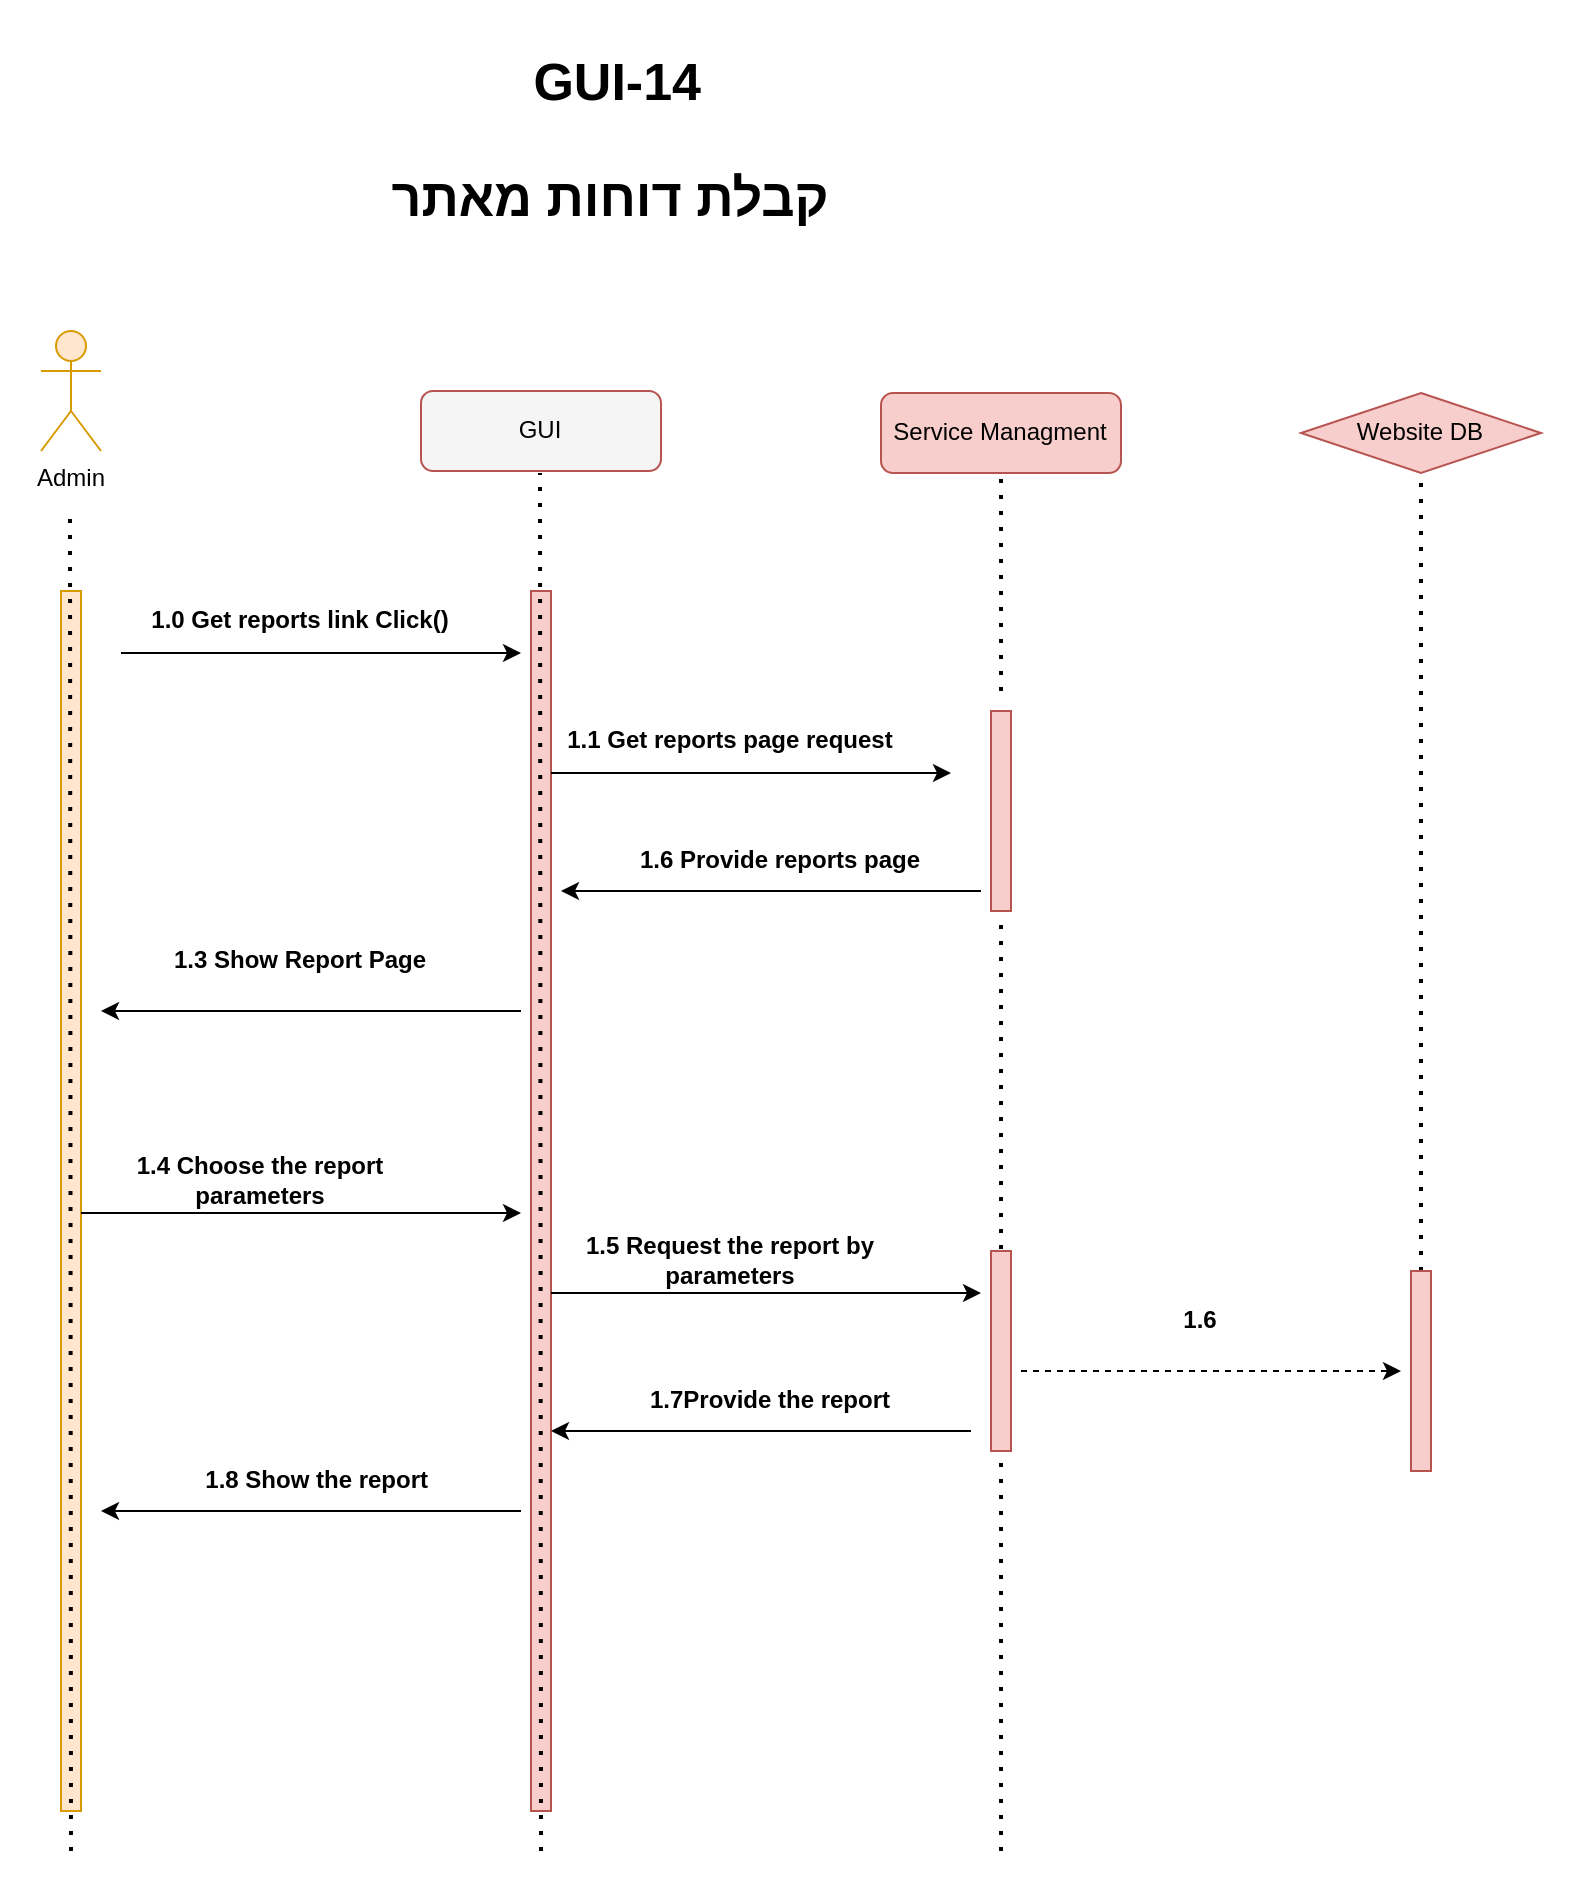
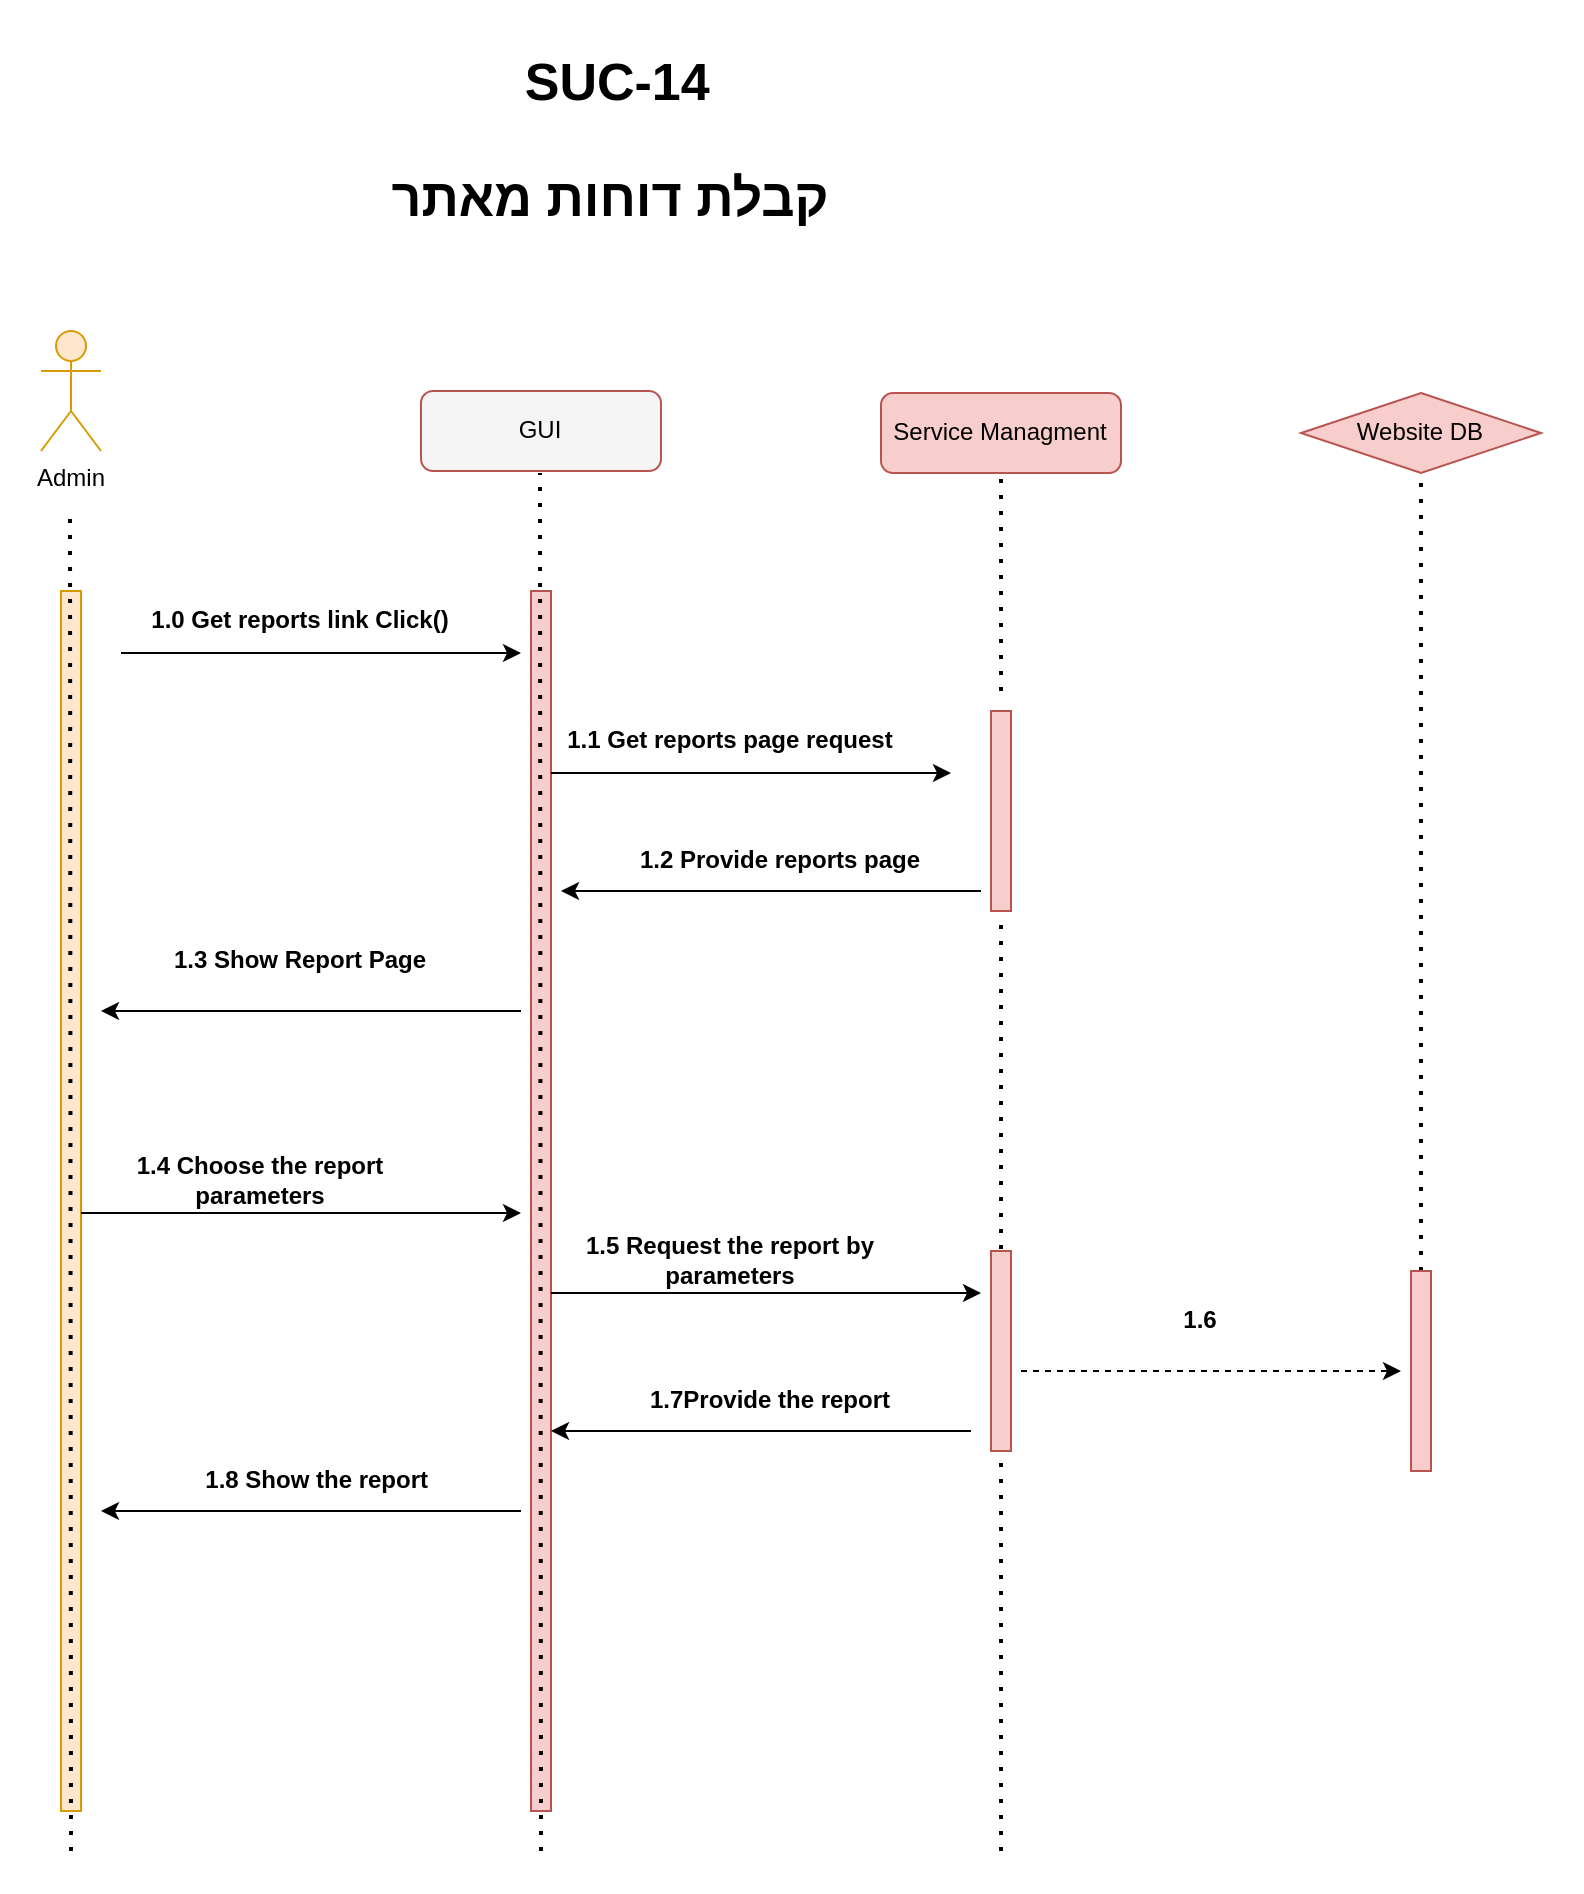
(611, 141) -> (611, 141)
(781, 861) -> (781, 861)
